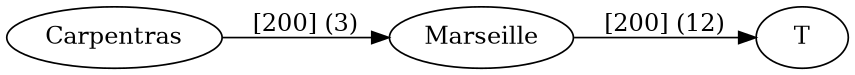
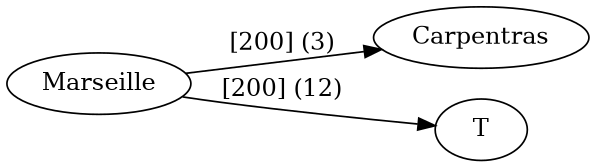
(297, 38) -> (275, 62)
